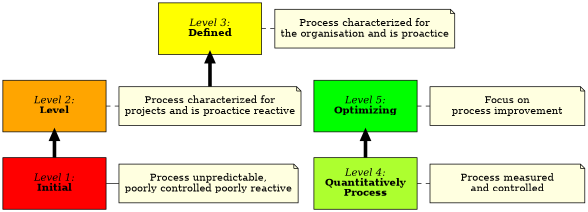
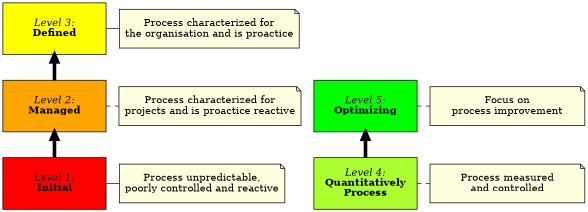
(268, 29) -> (113, 29)
(210, 74) -> (54, 71)
(54, 110) -> (54, 110)
(209, 183) -> (202, 183)
